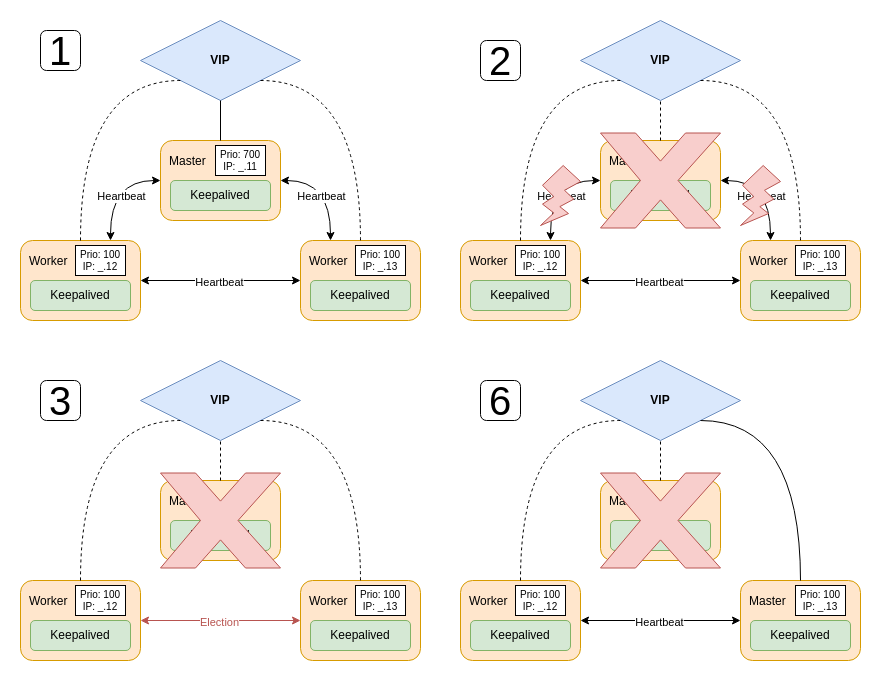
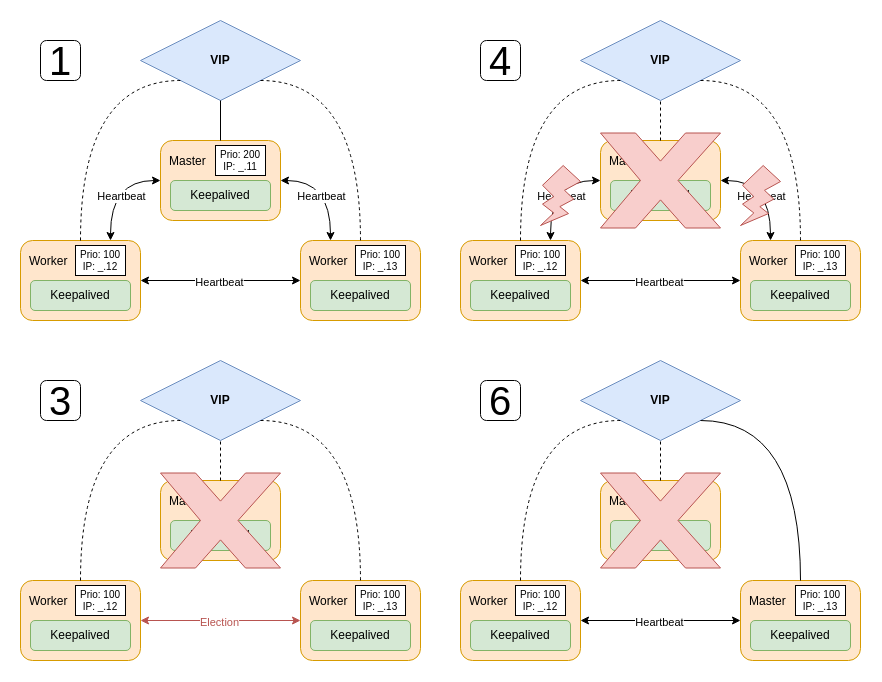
(61, 51) -> (61, 61)
(501, 61) -> (501, 61)
(241, 161) -> (241, 161)
